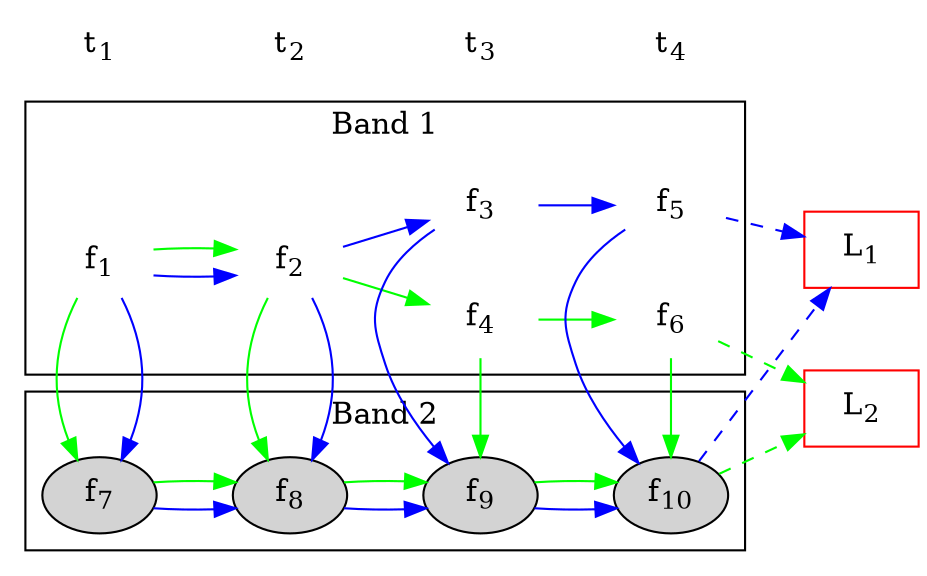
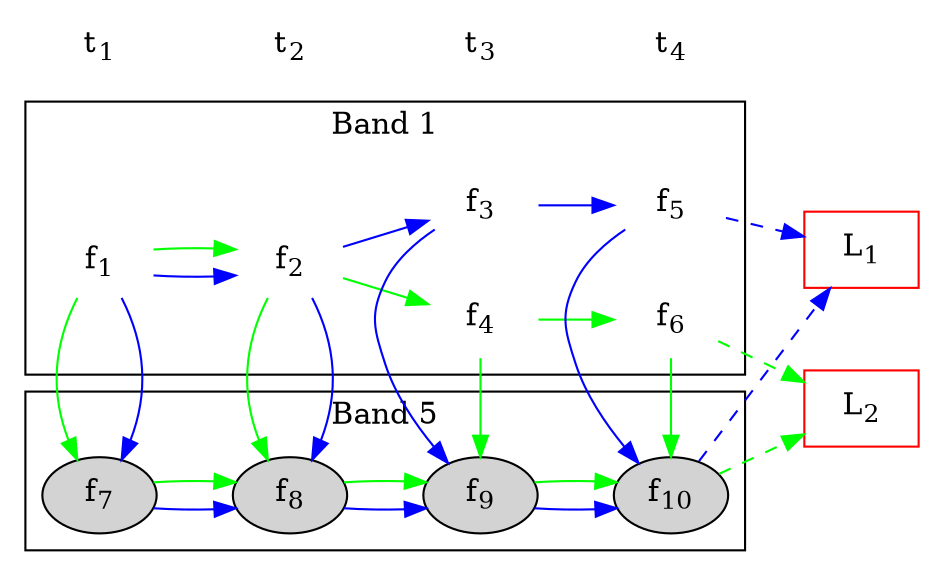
(385, 416) -> (385, 416)
